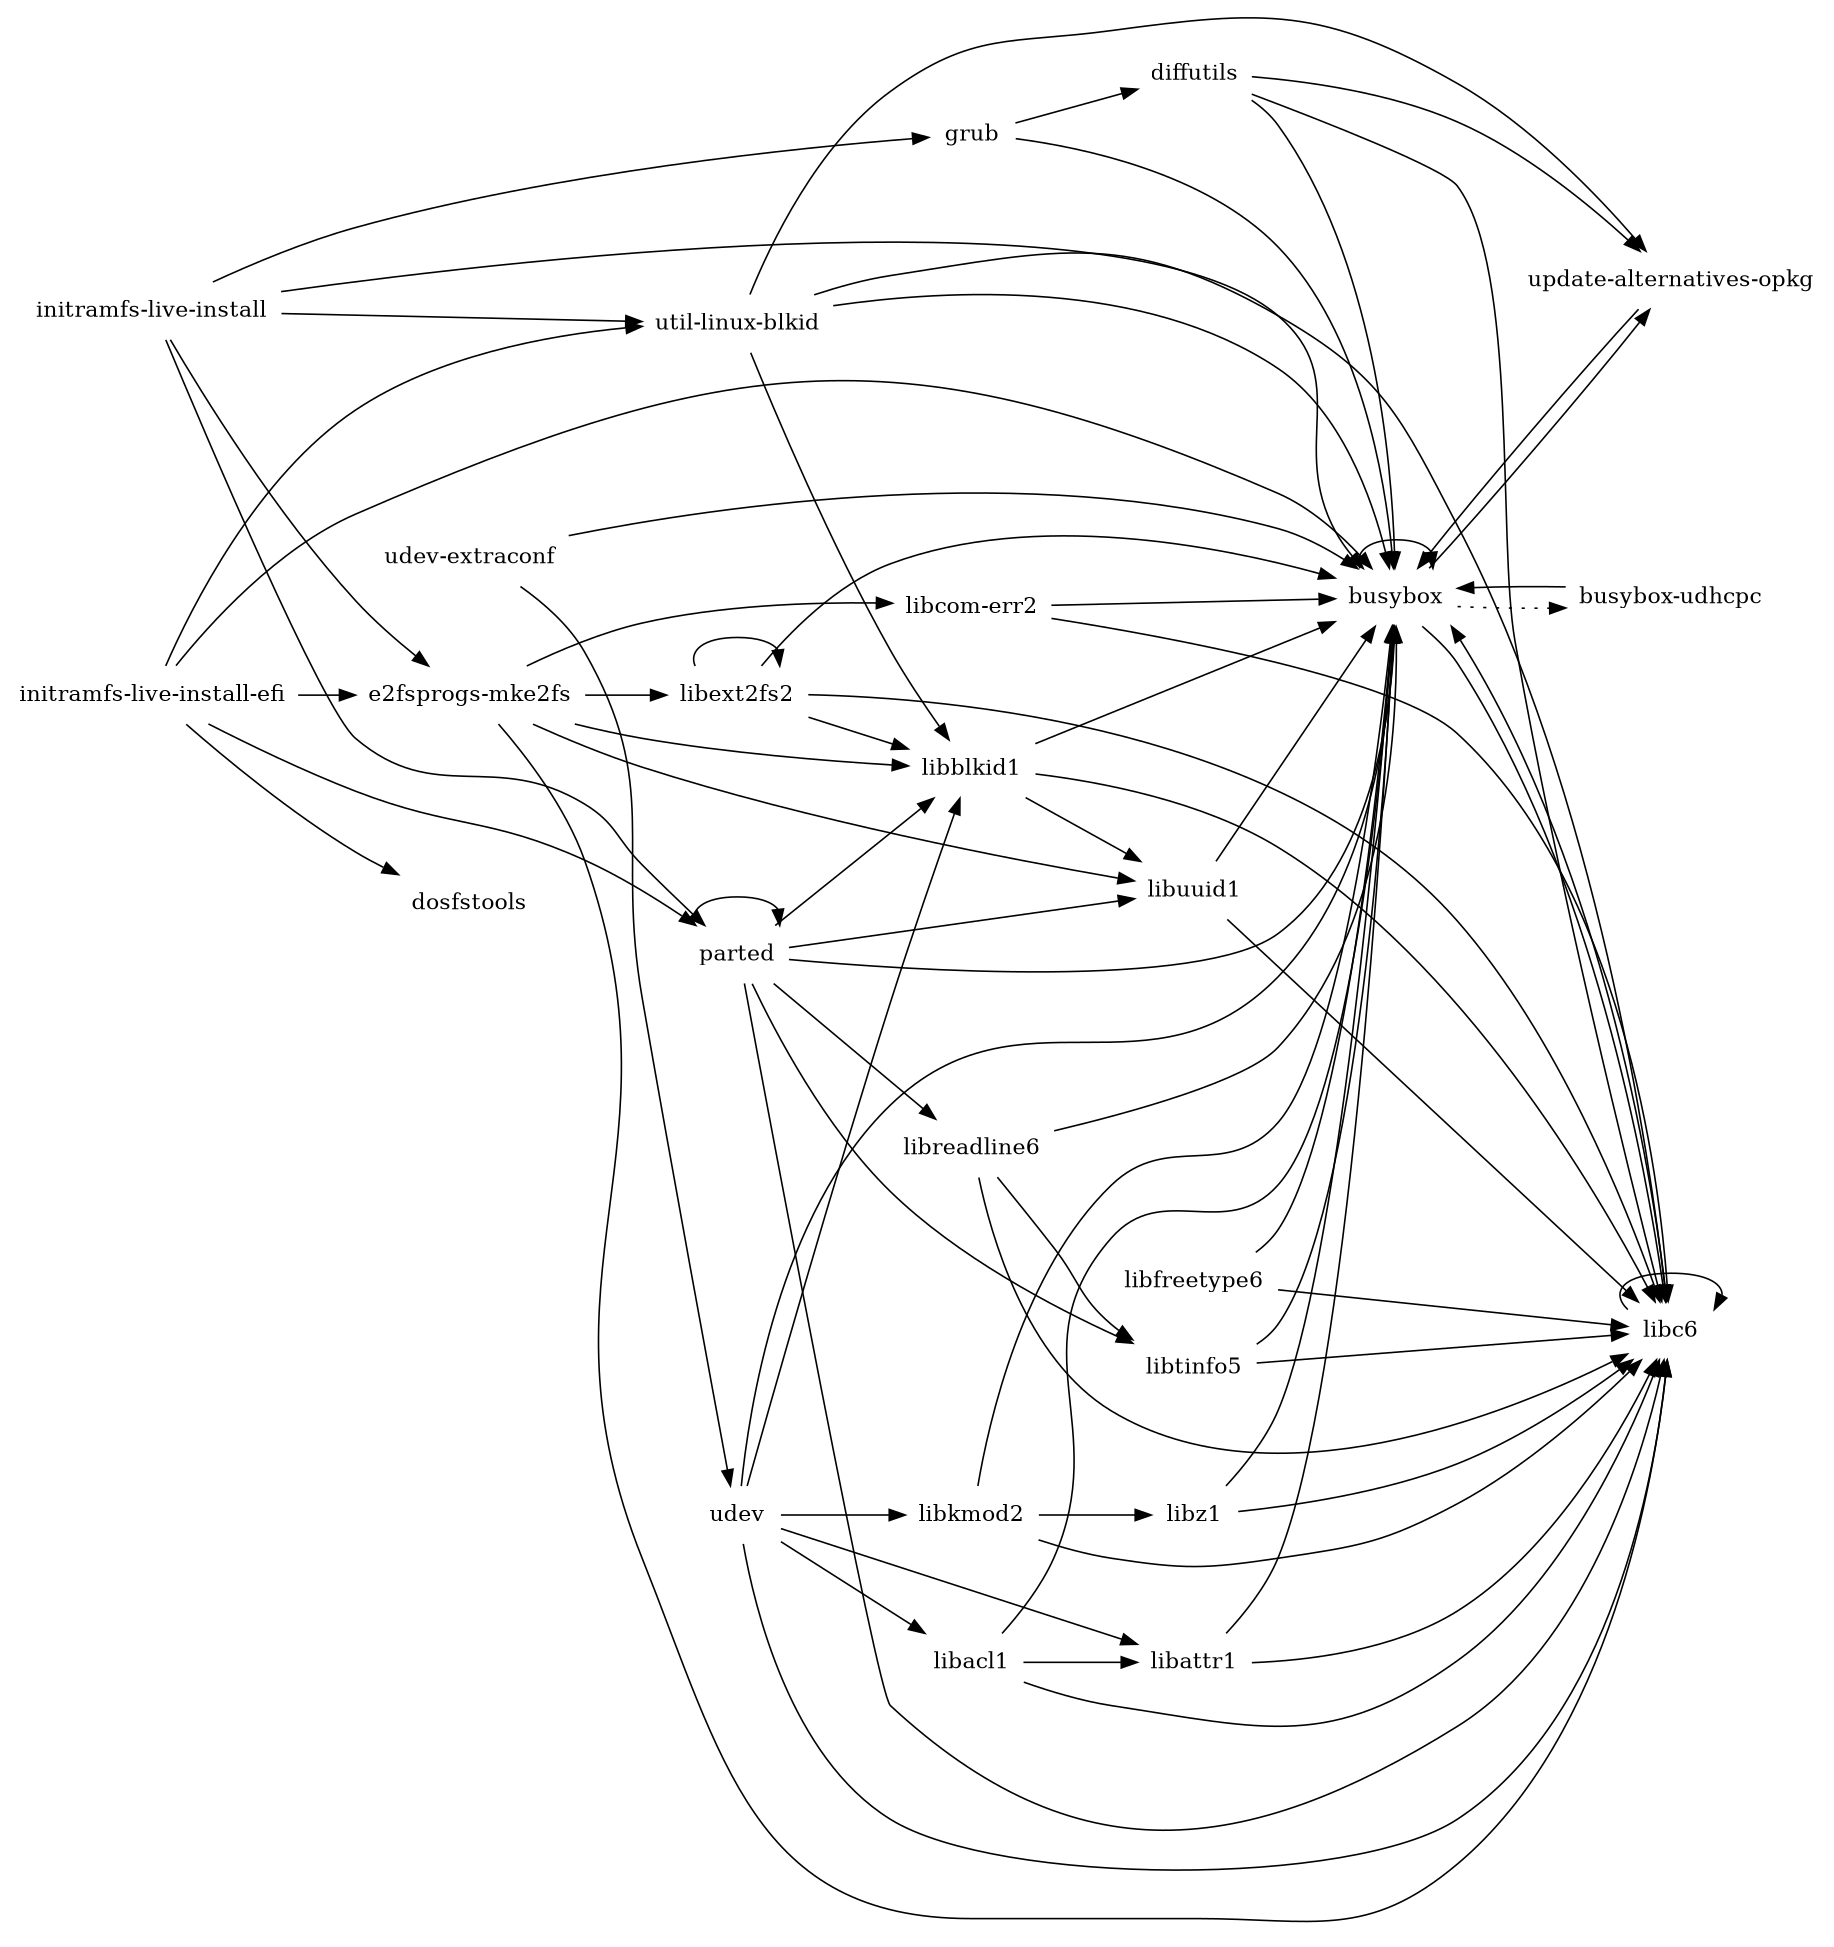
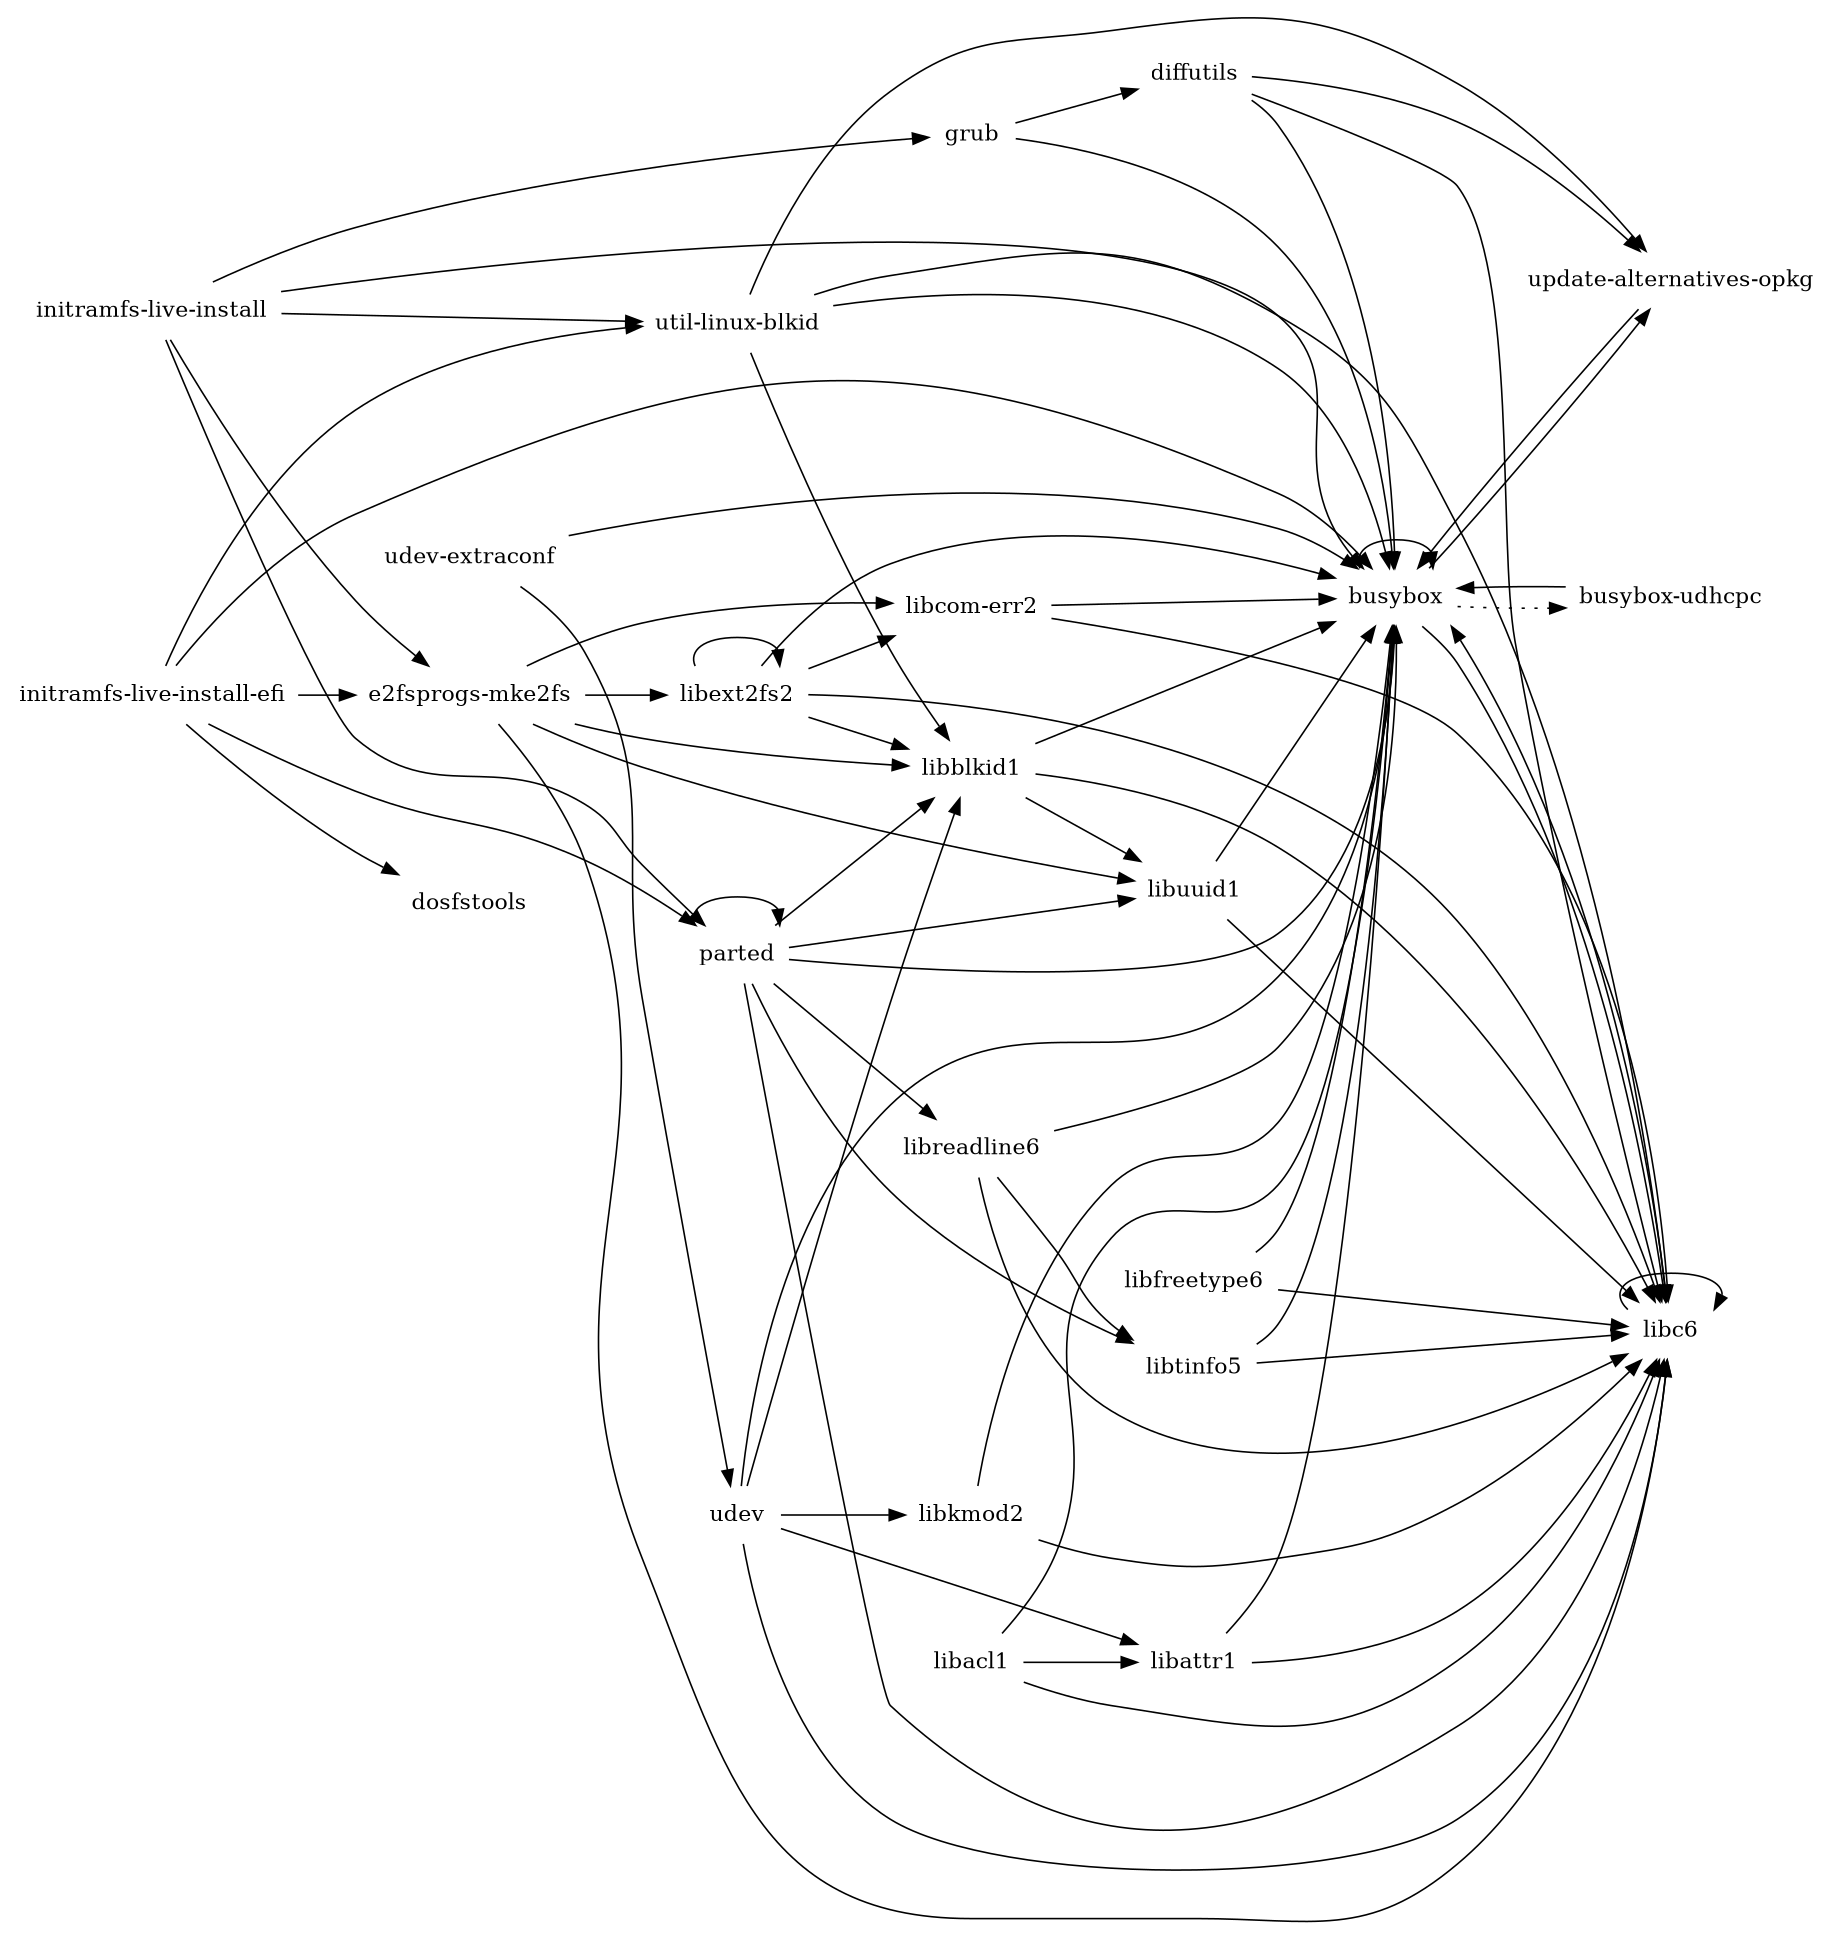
none -> (844, 655)
(1195, 1515) -> none
(846, 1583) -> none
